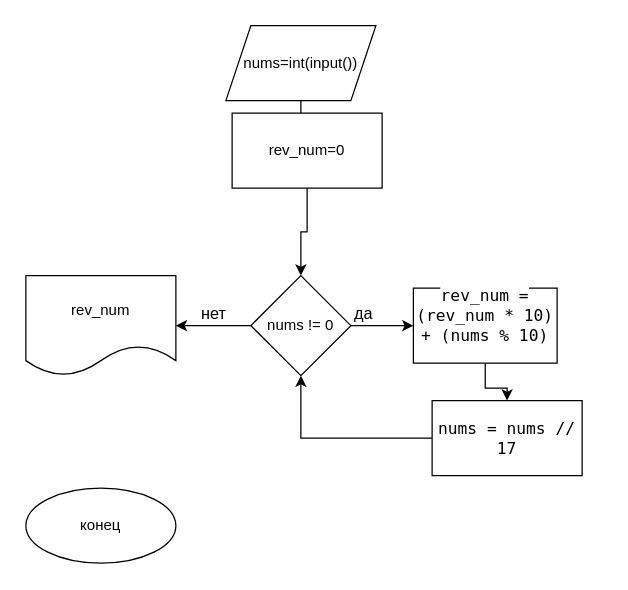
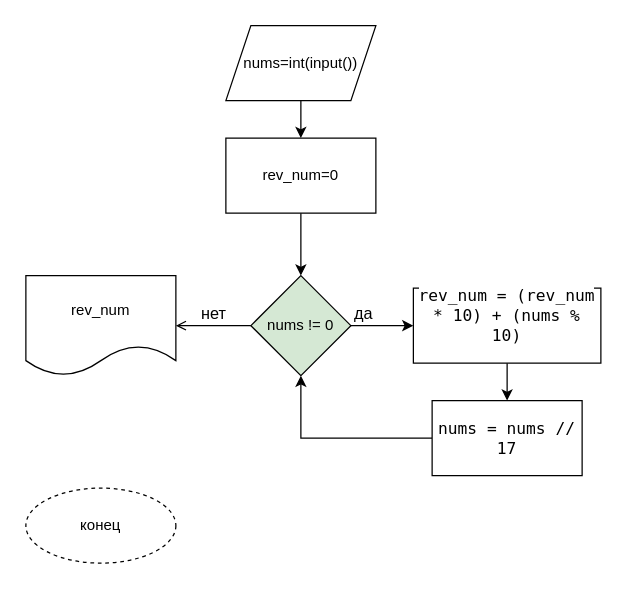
(307, 151) -> (301, 176)
(186, 326) -> (183, 326)
(301, 326) -> (301, 326)
(485, 326) -> (507, 326)
(101, 526) -> (101, 526)
